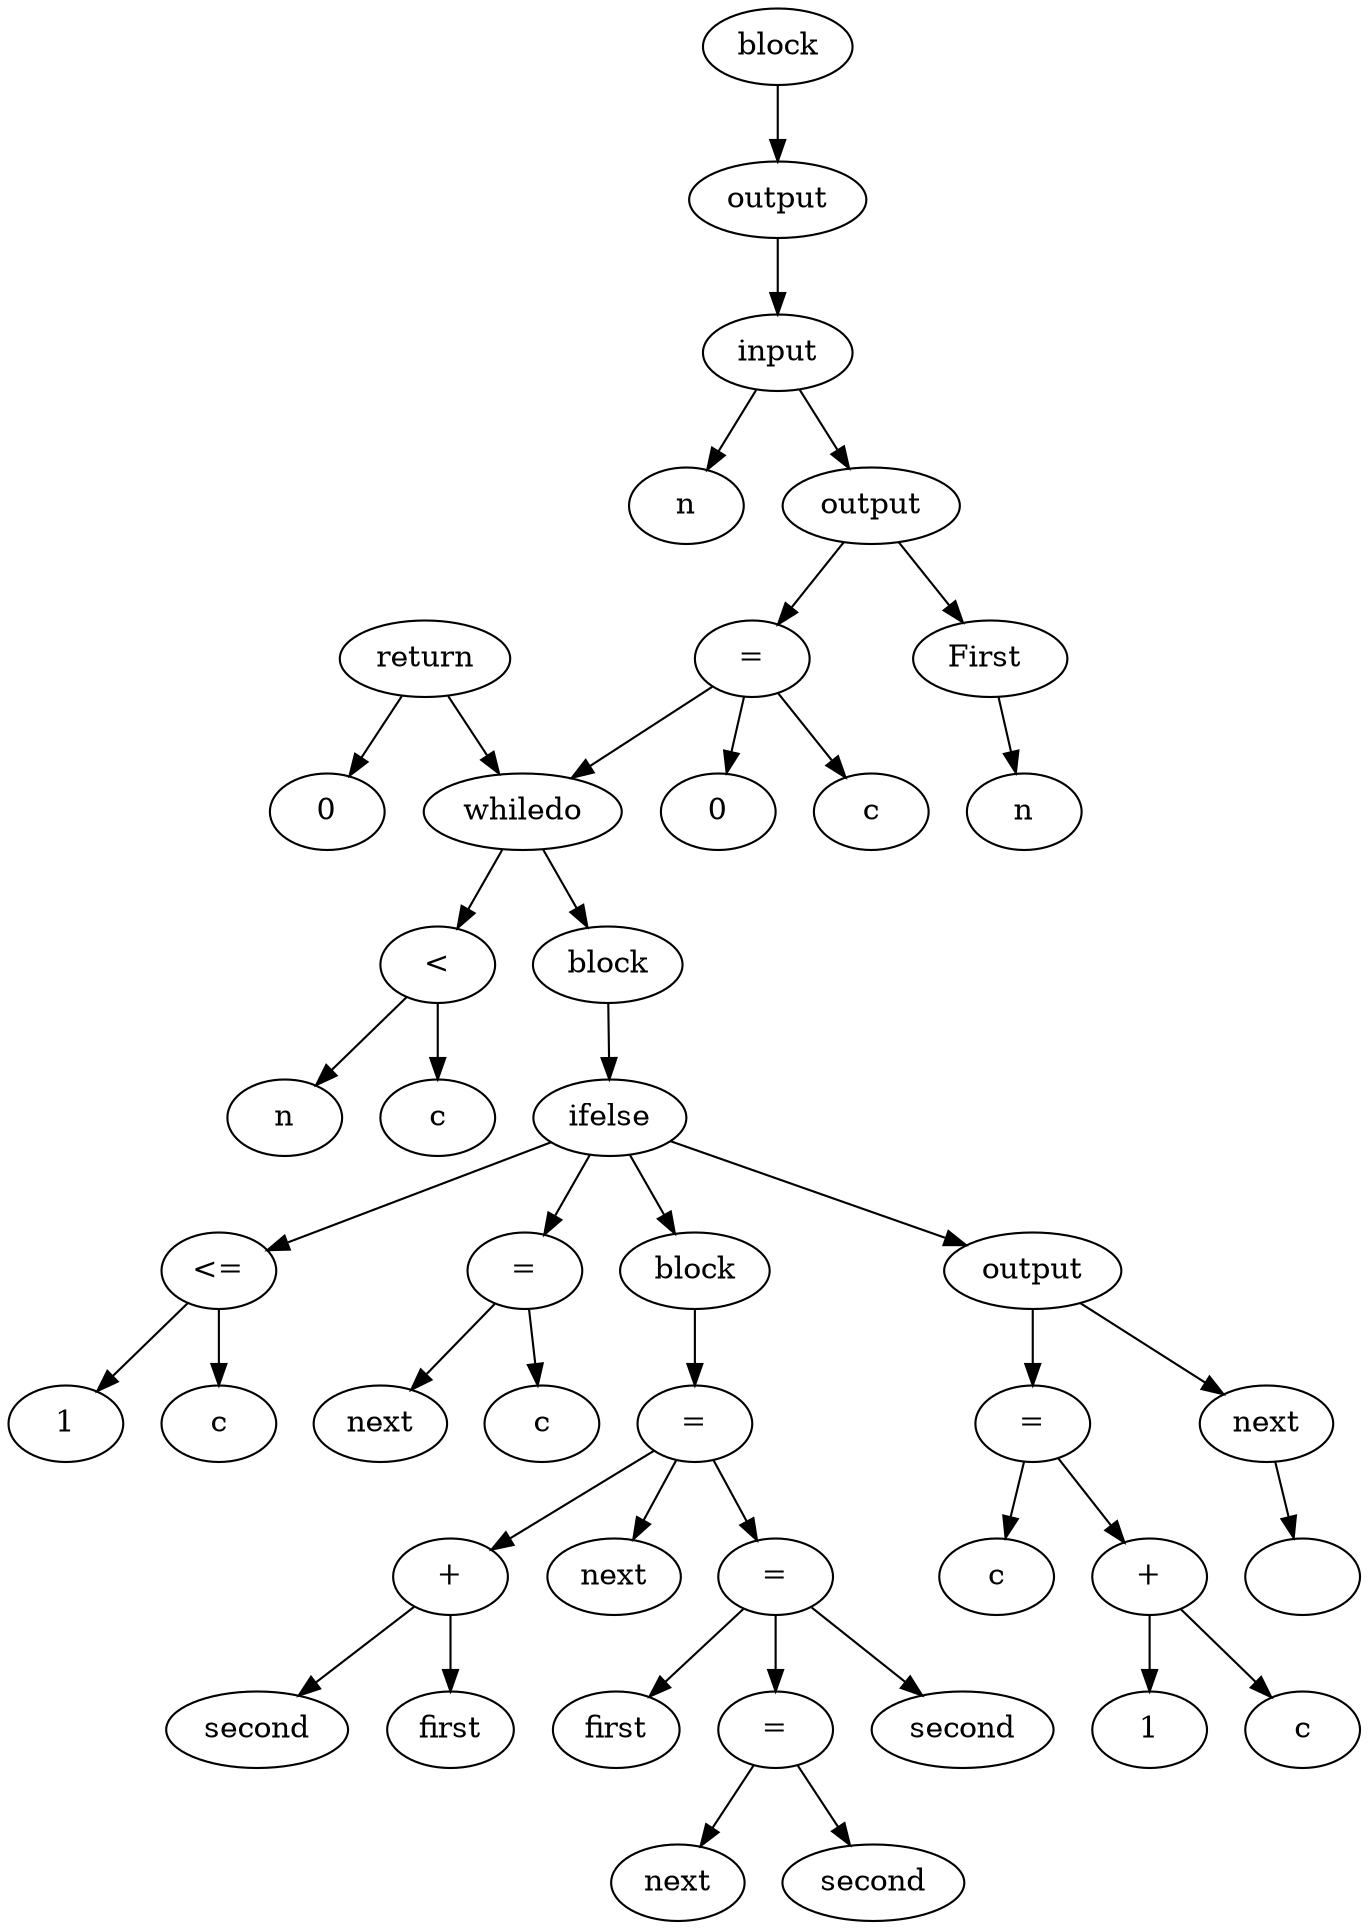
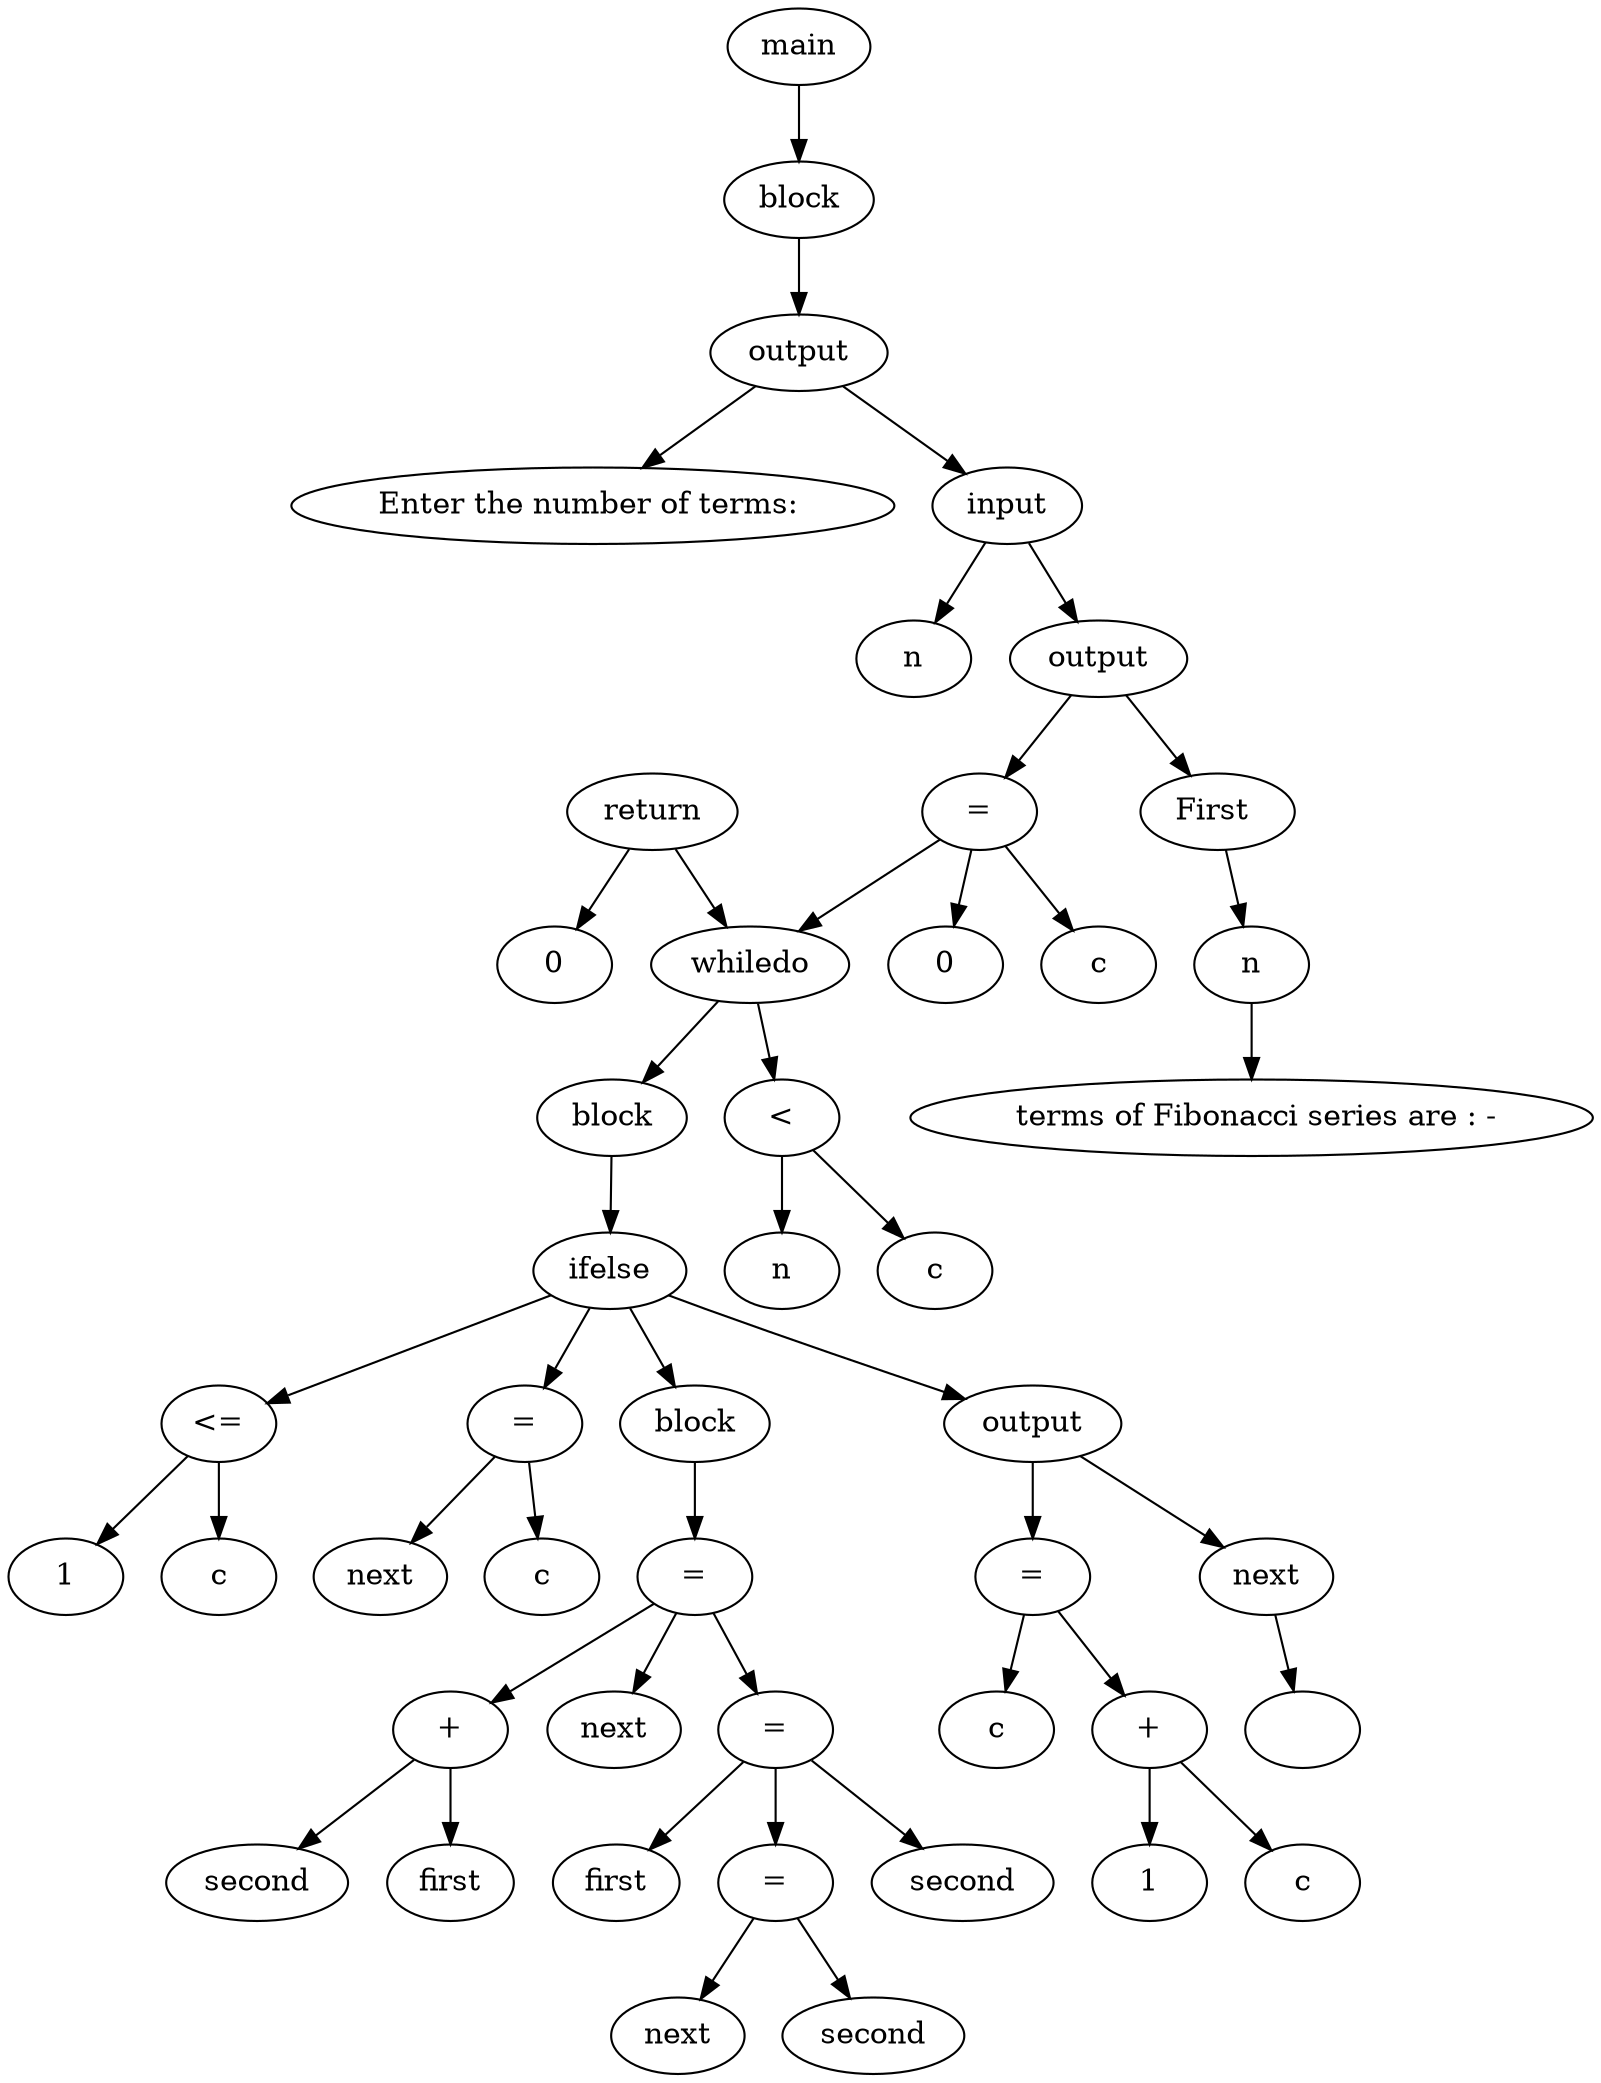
none -> (799, 47)
none -> (593, 506)
none -> (1252, 1118)
